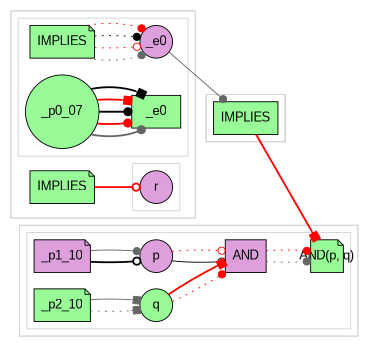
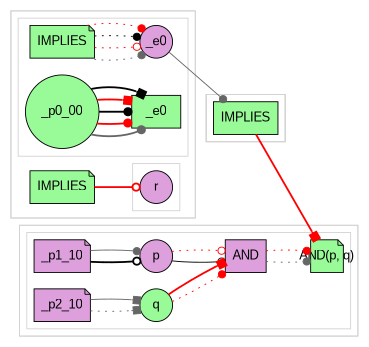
(62, 112) -> (62, 112)
(62, 305) -> (62, 305)
